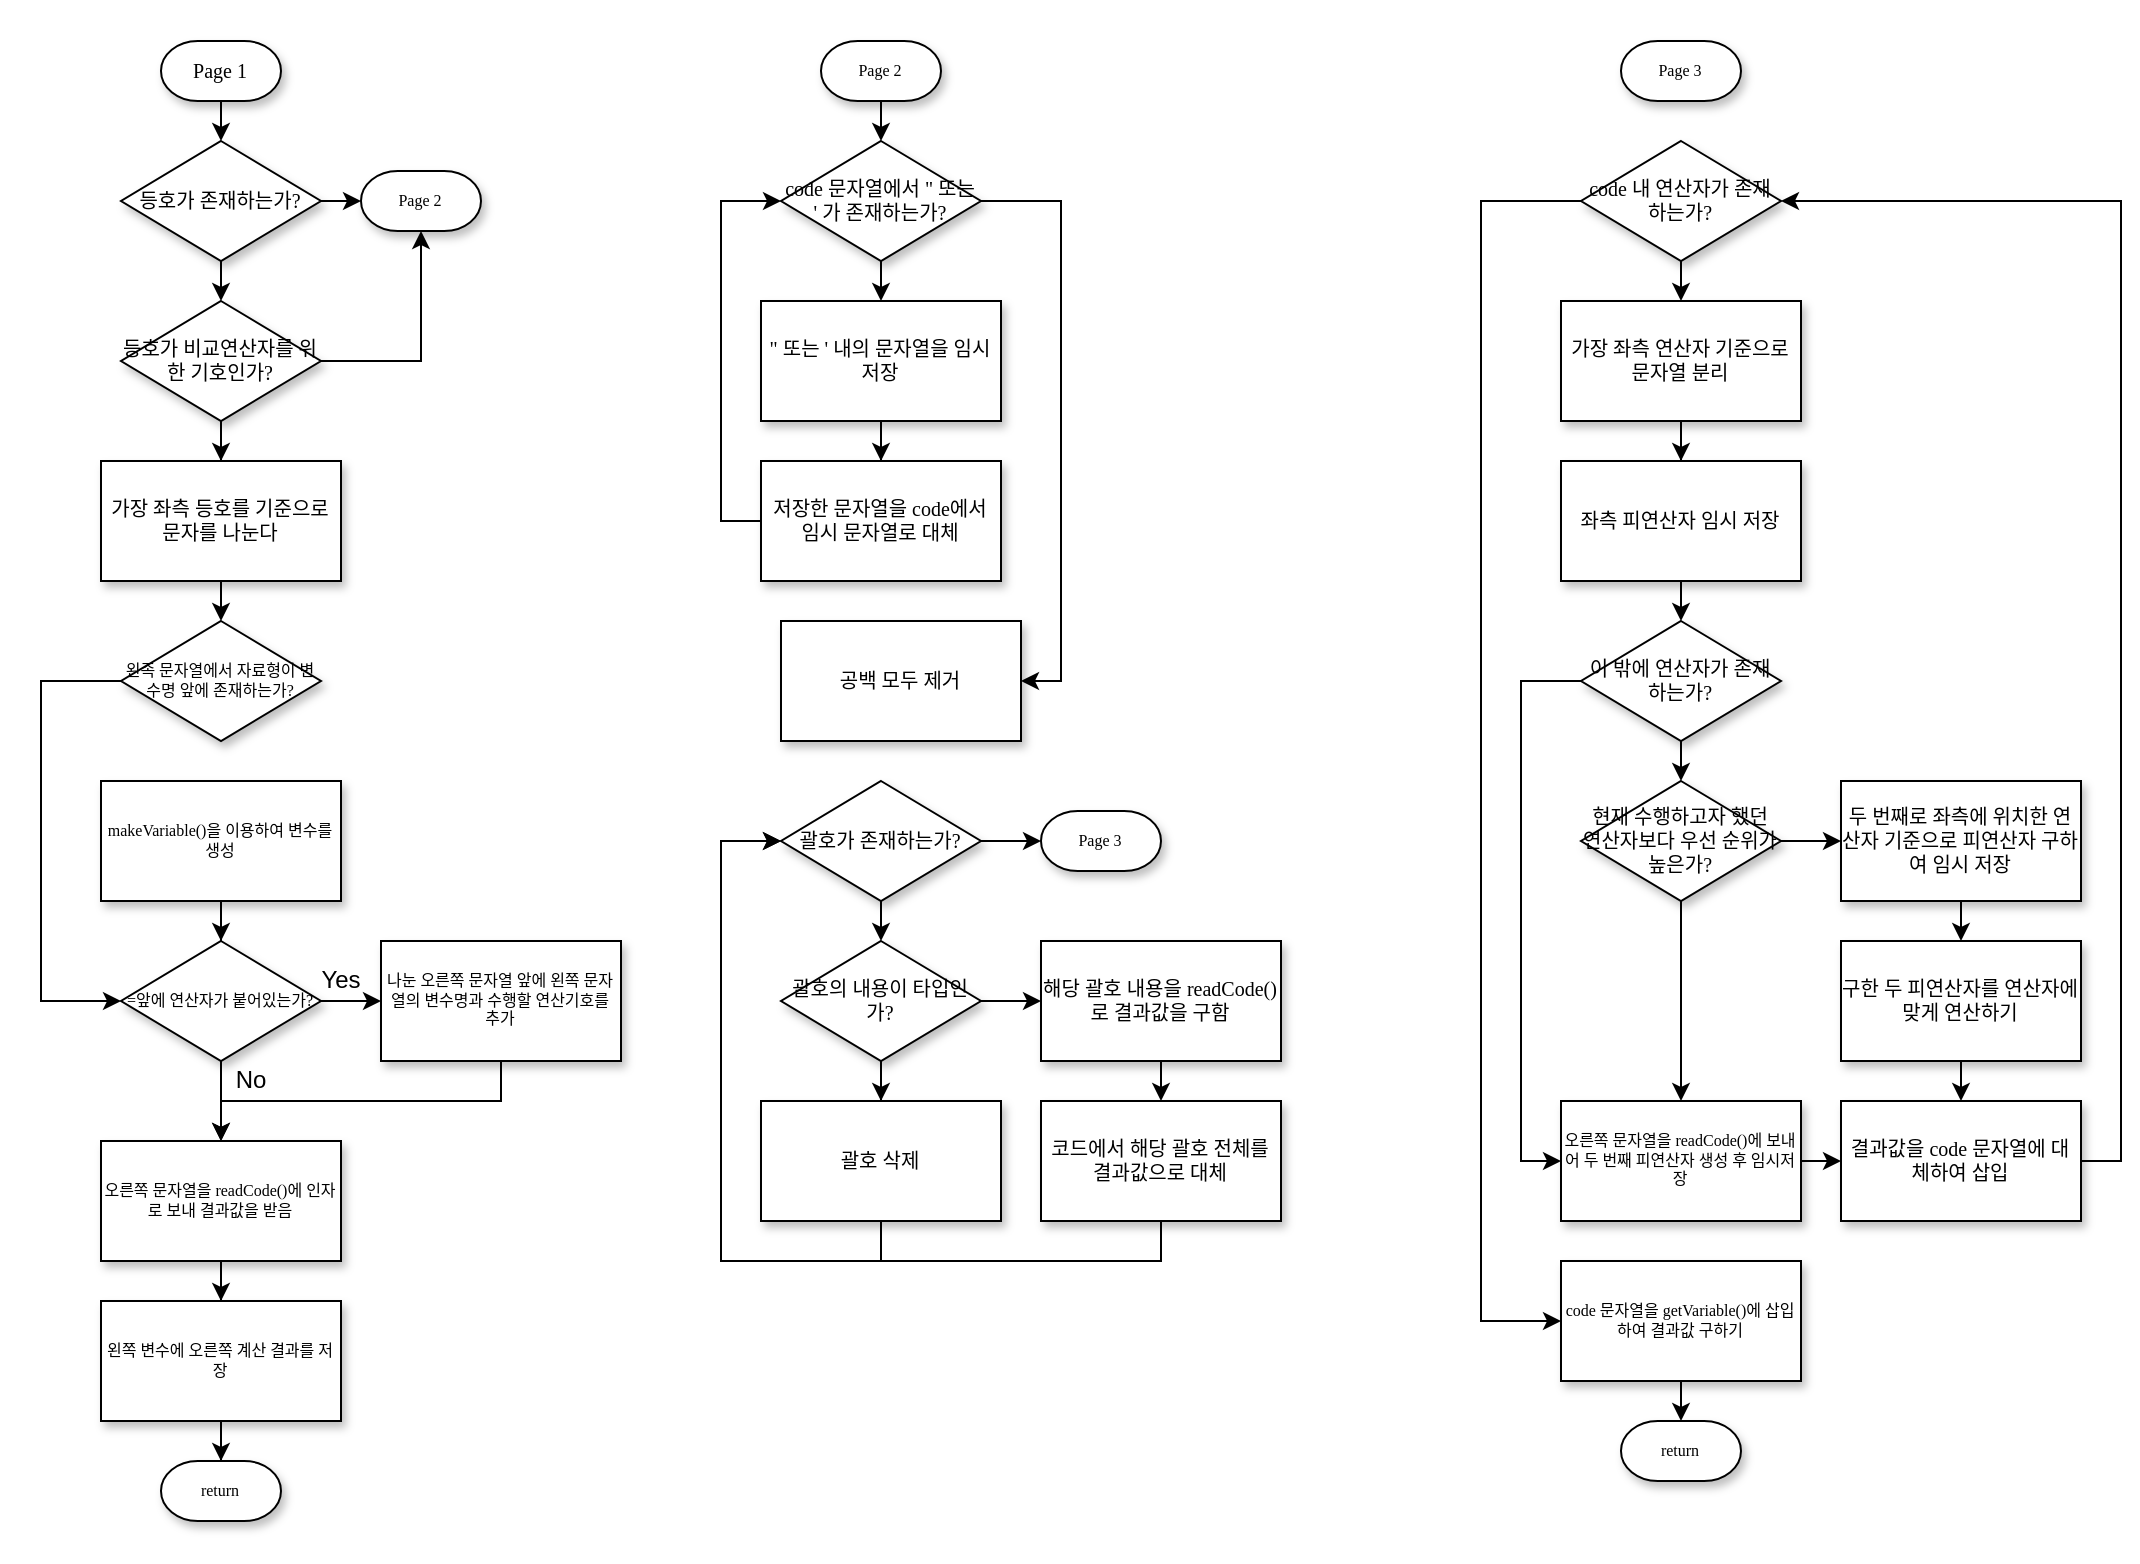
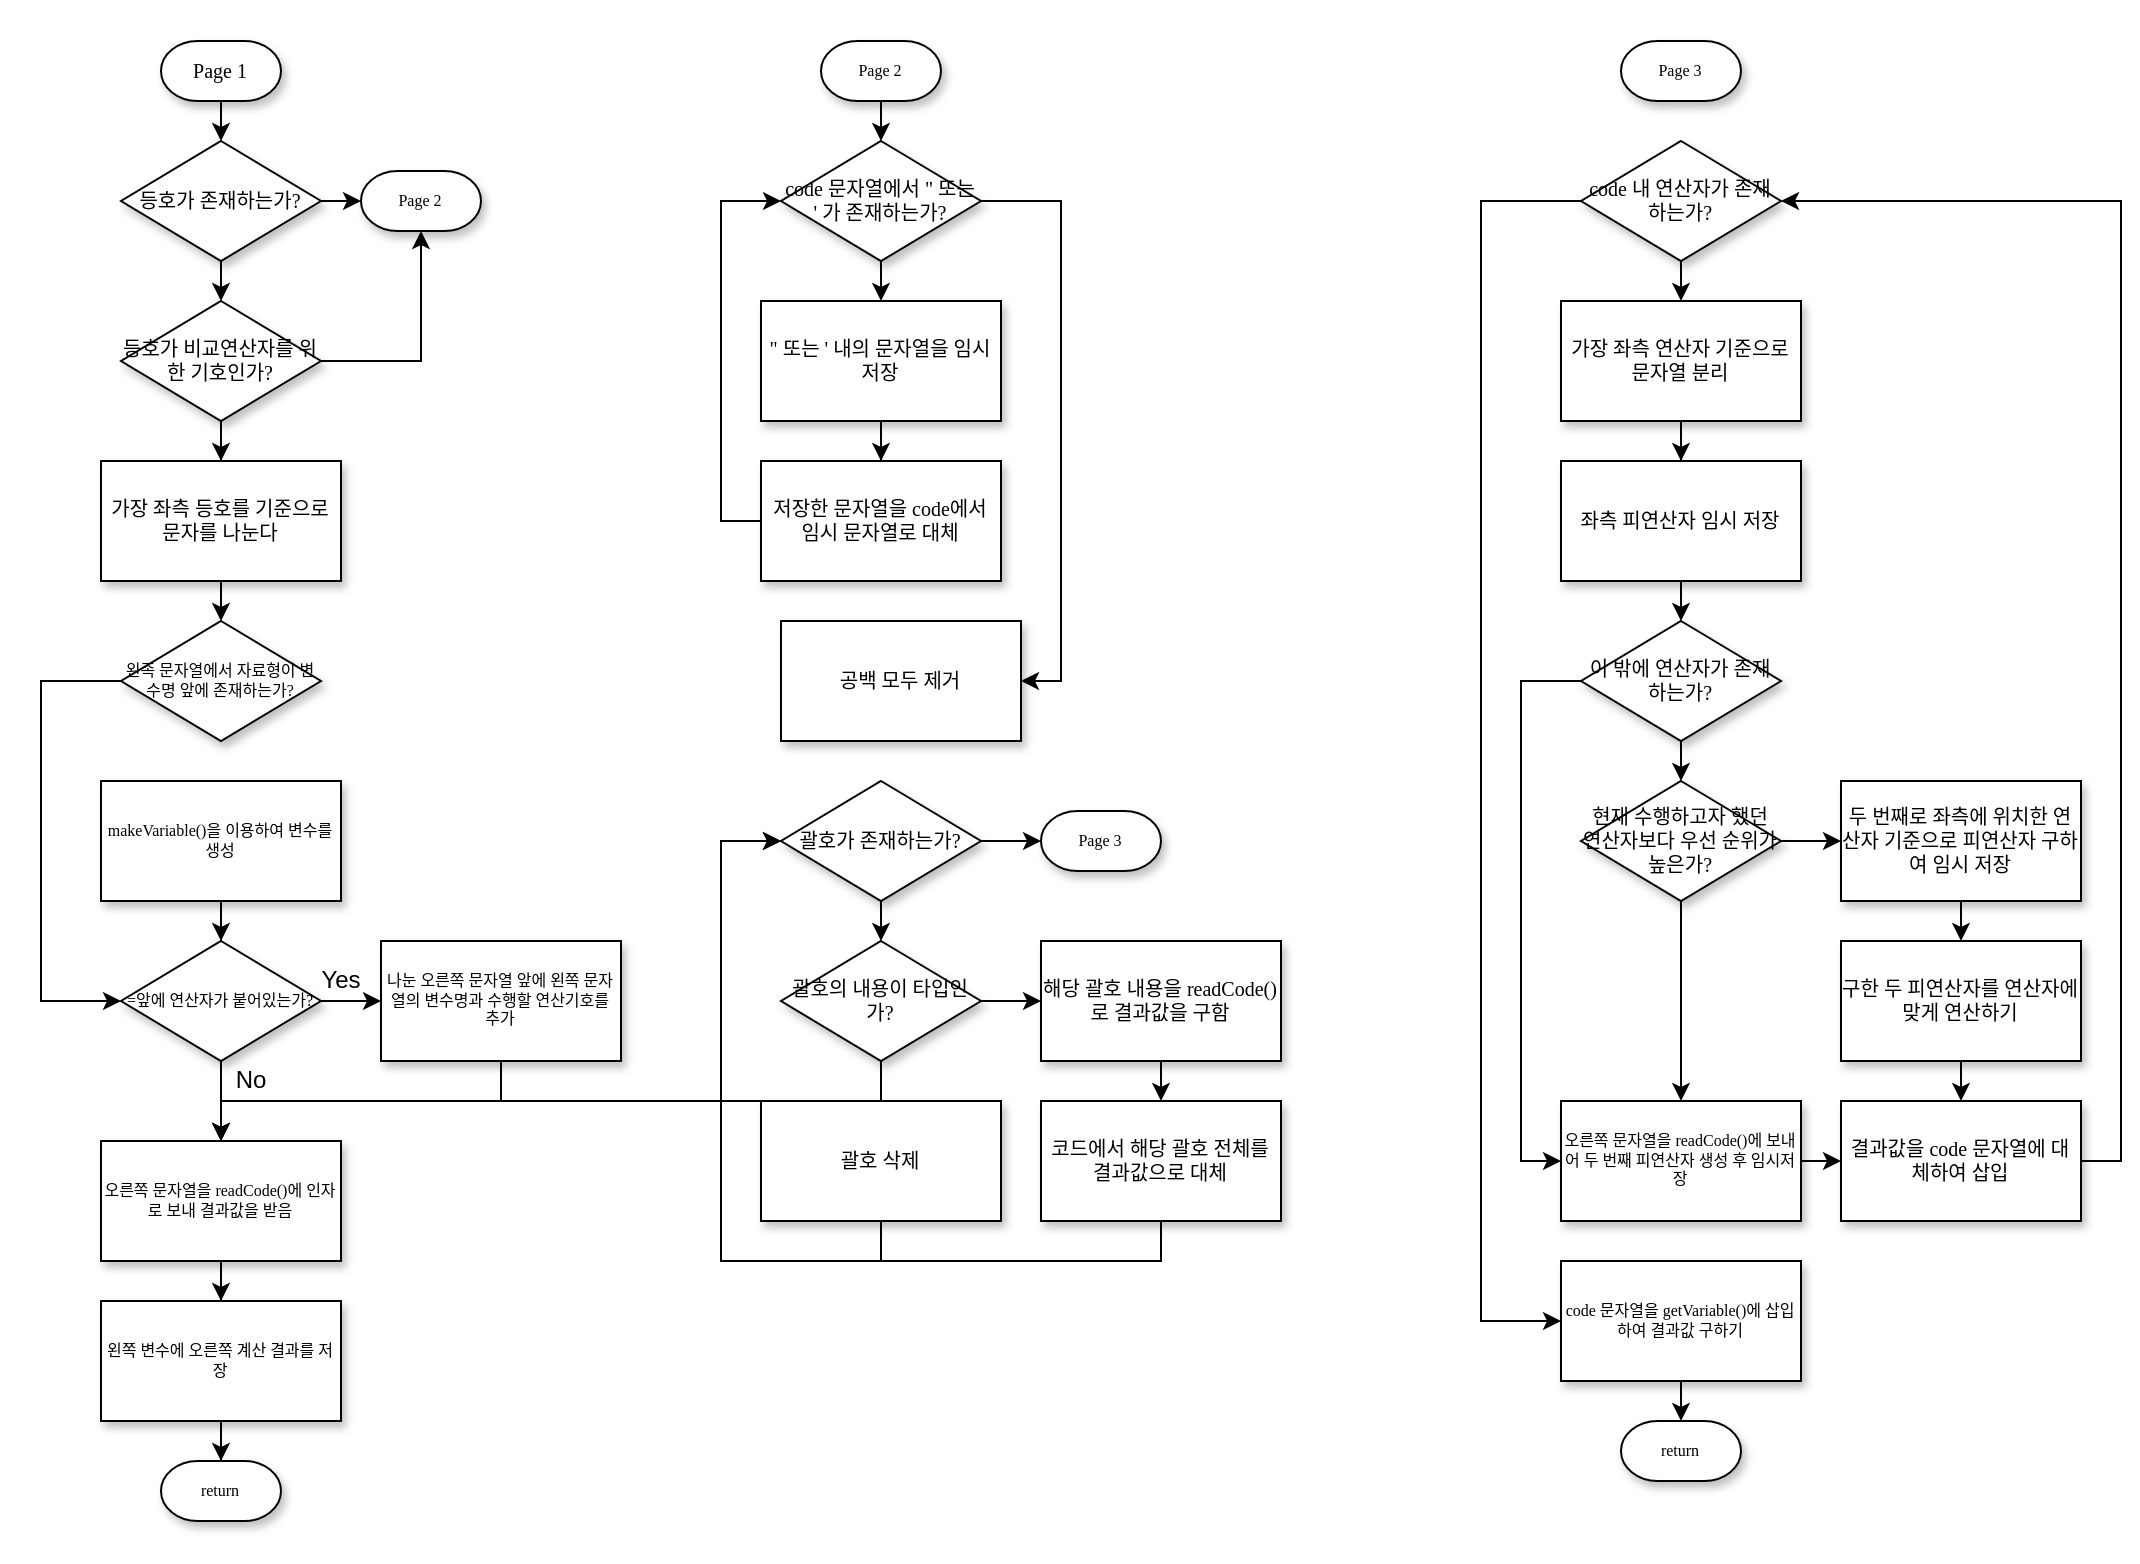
(881, 1099) -> (633, 1101)
